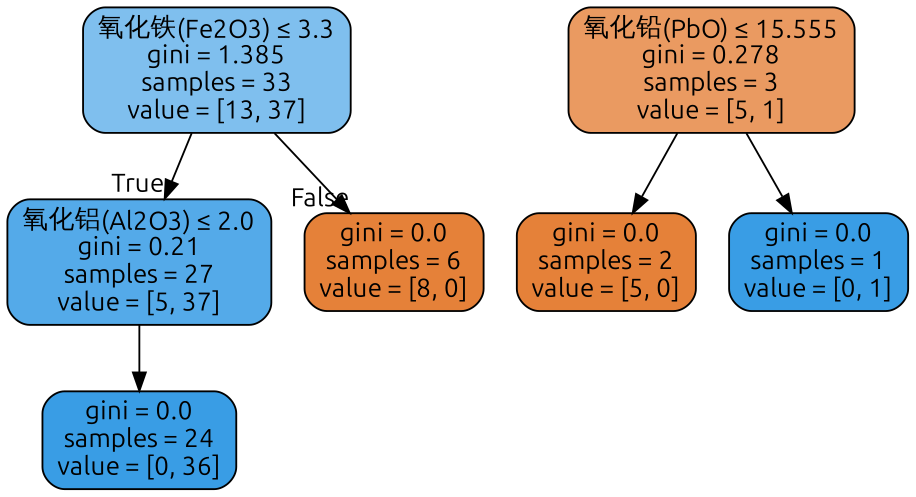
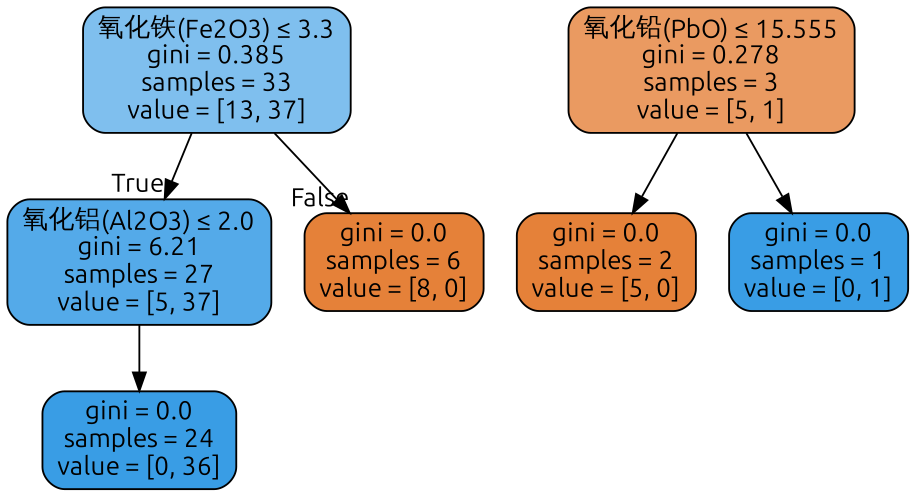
(217, 55) -> (217, 55)
(139, 247) -> (139, 247)
